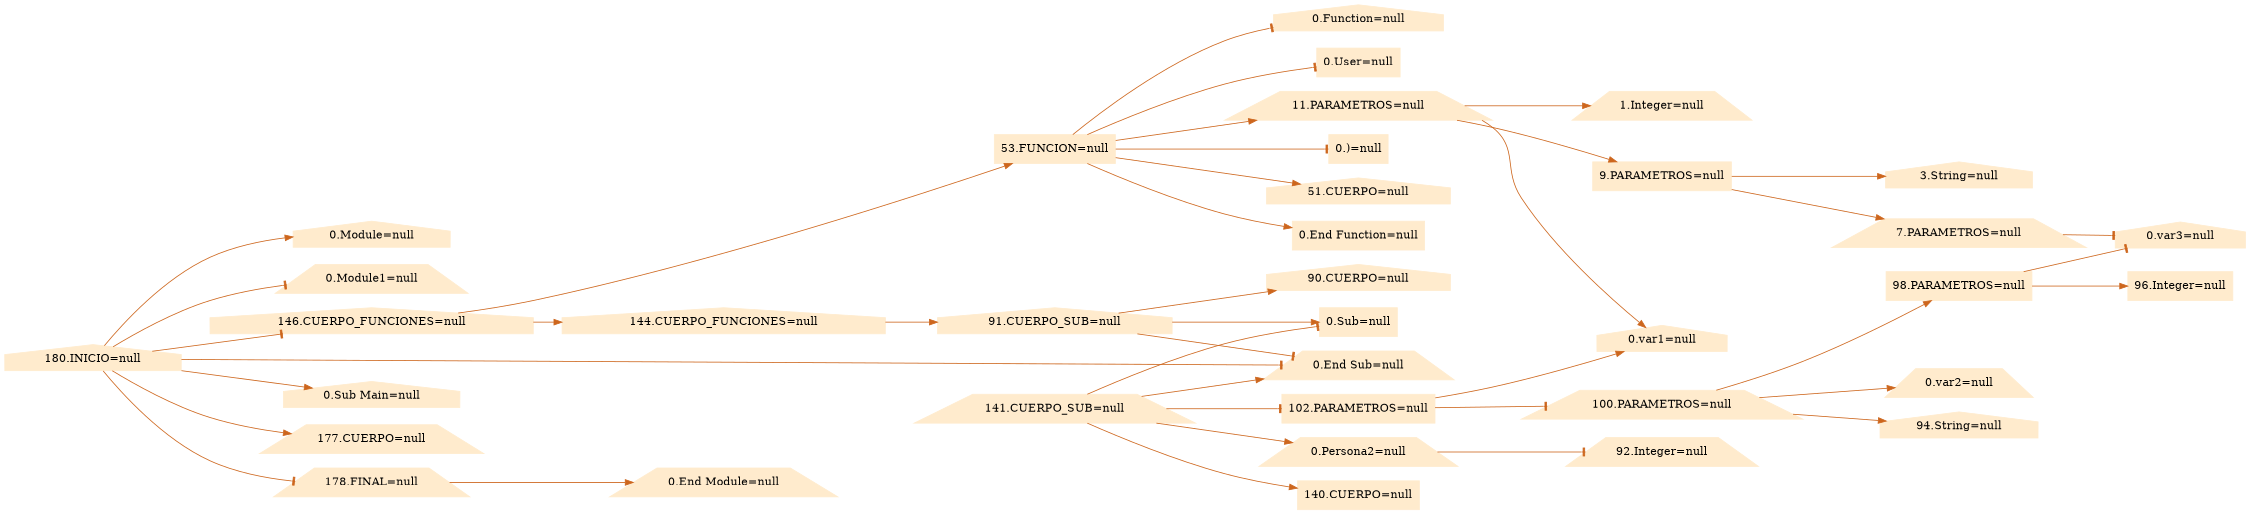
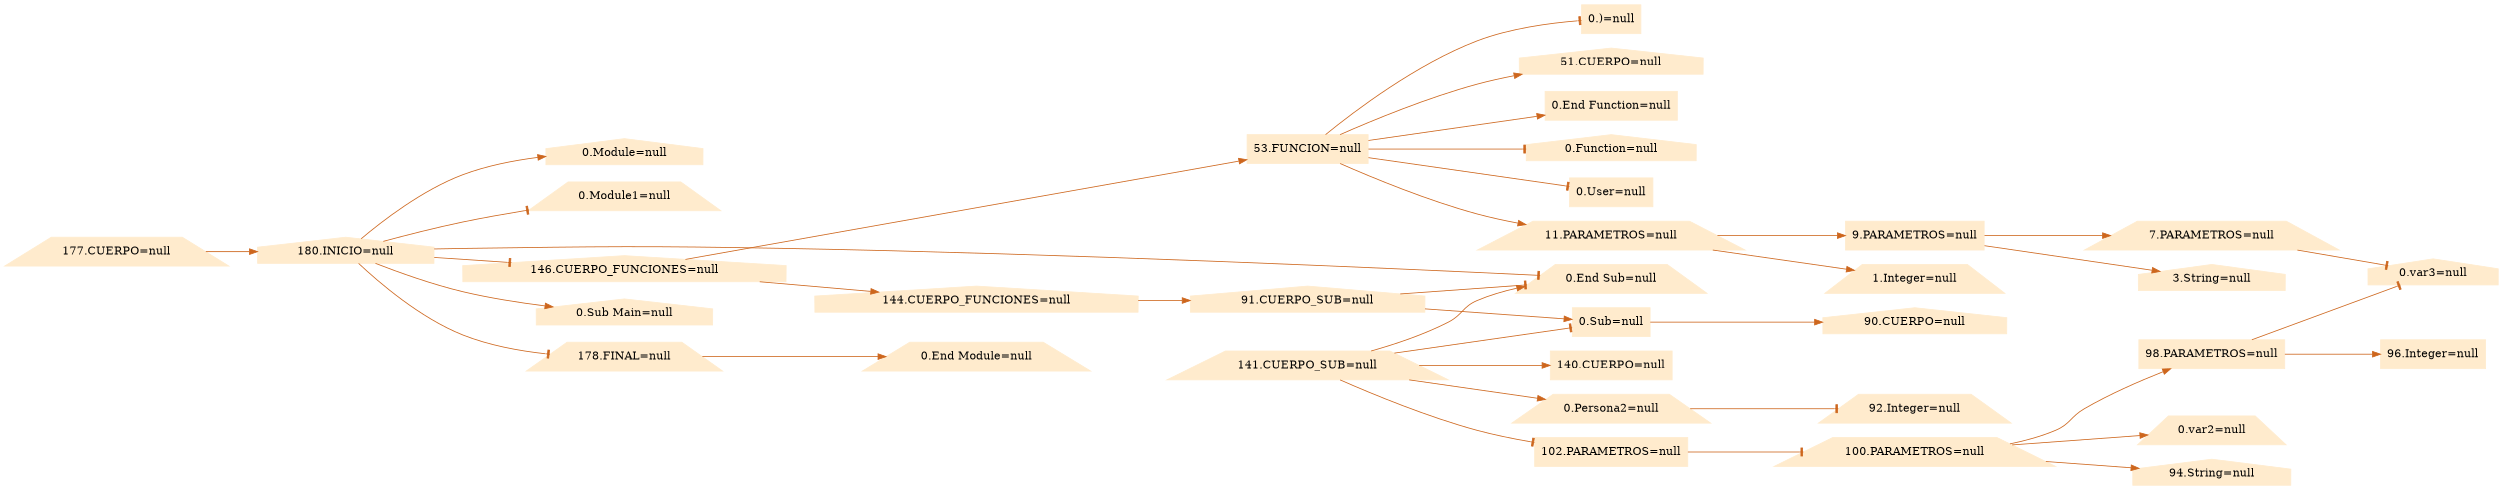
(1193, 302) -> (1732, 322)
(1662, 340) -> none
(194, 412) -> (228, 252)
